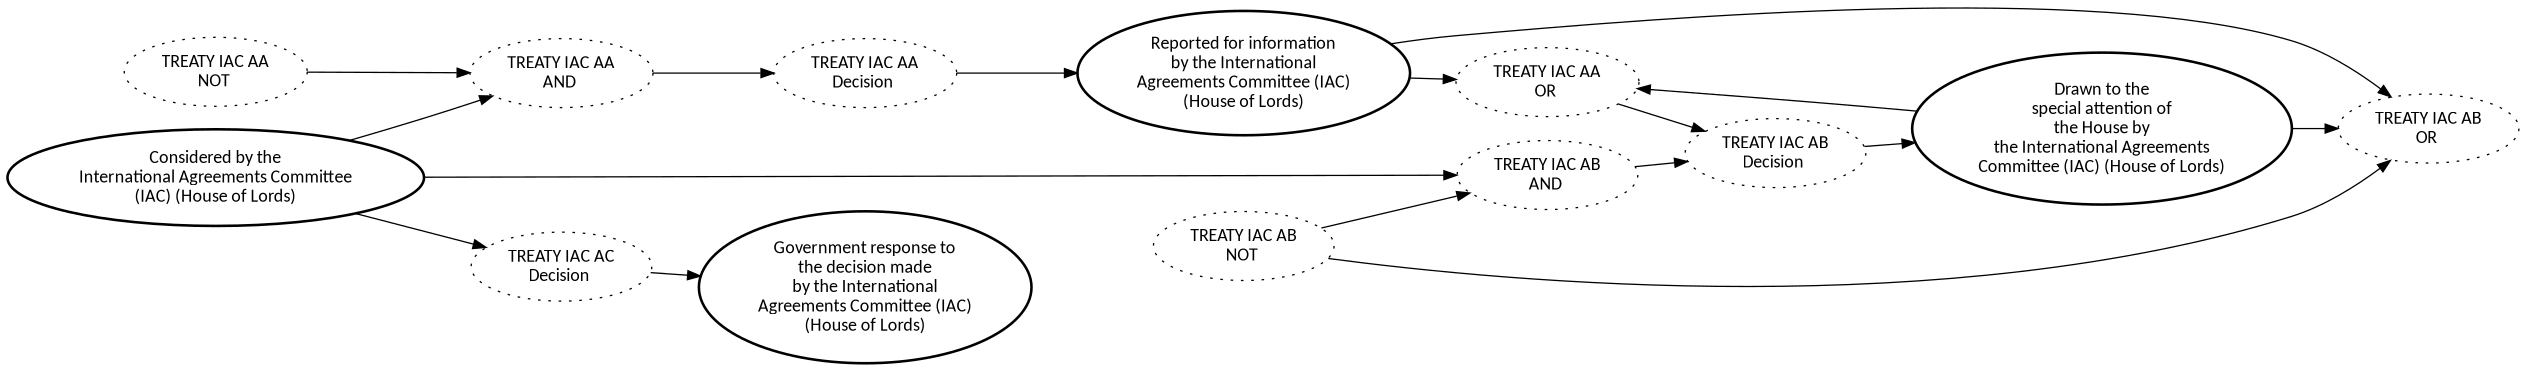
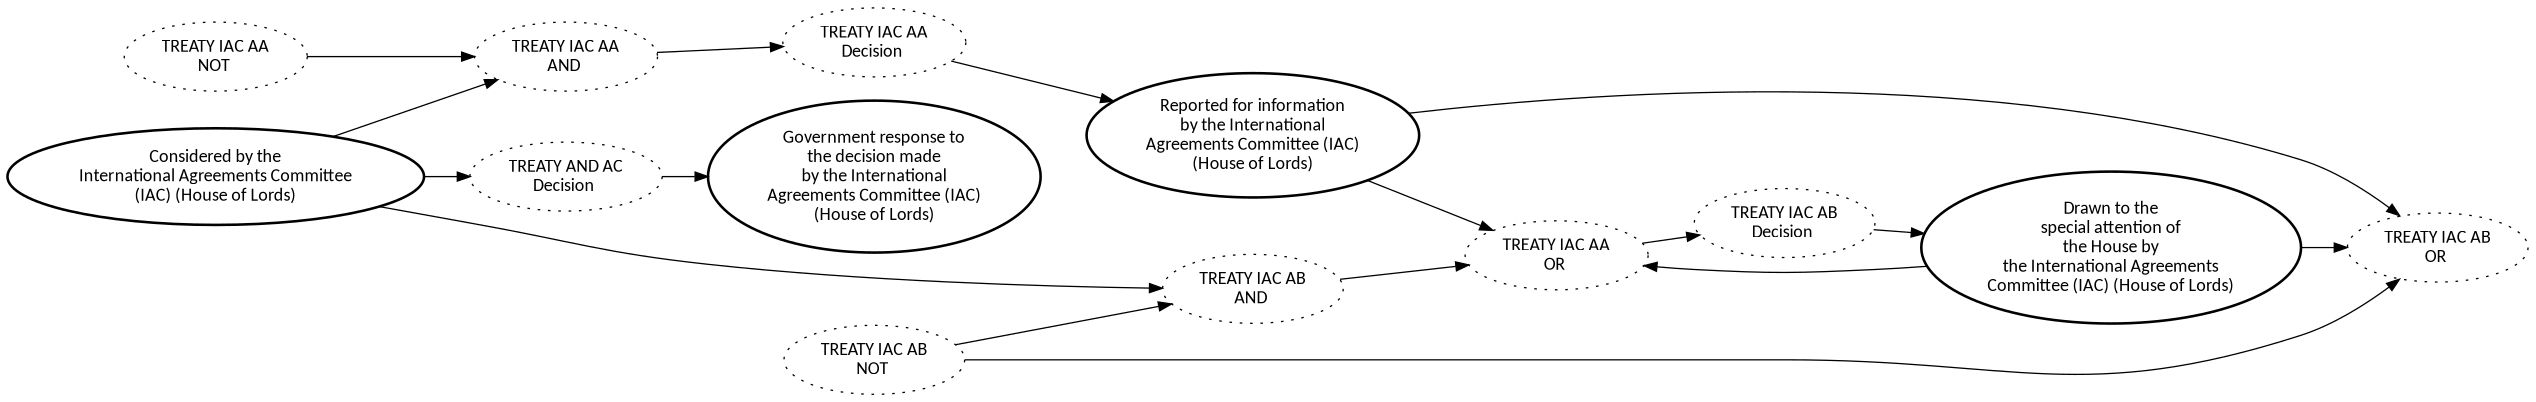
(1655, 165) -> (1398, 273)
(561, 267) -> (566, 177)
